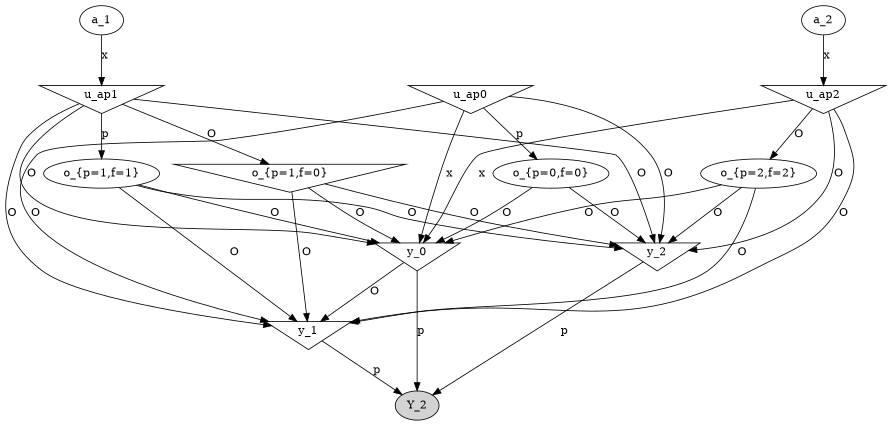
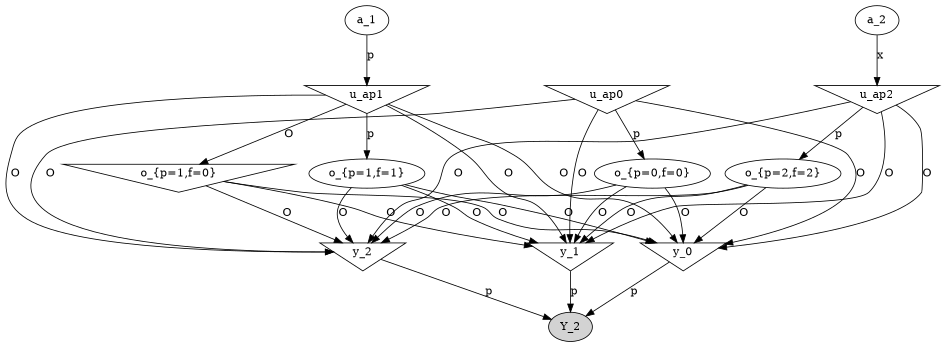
(105, 56) -> (371, 56)
(799, 134) -> (839, 134)
(450, 174) -> (861, 174)
(482, 174) -> (927, 174)
(366, 290) -> (598, 207)
